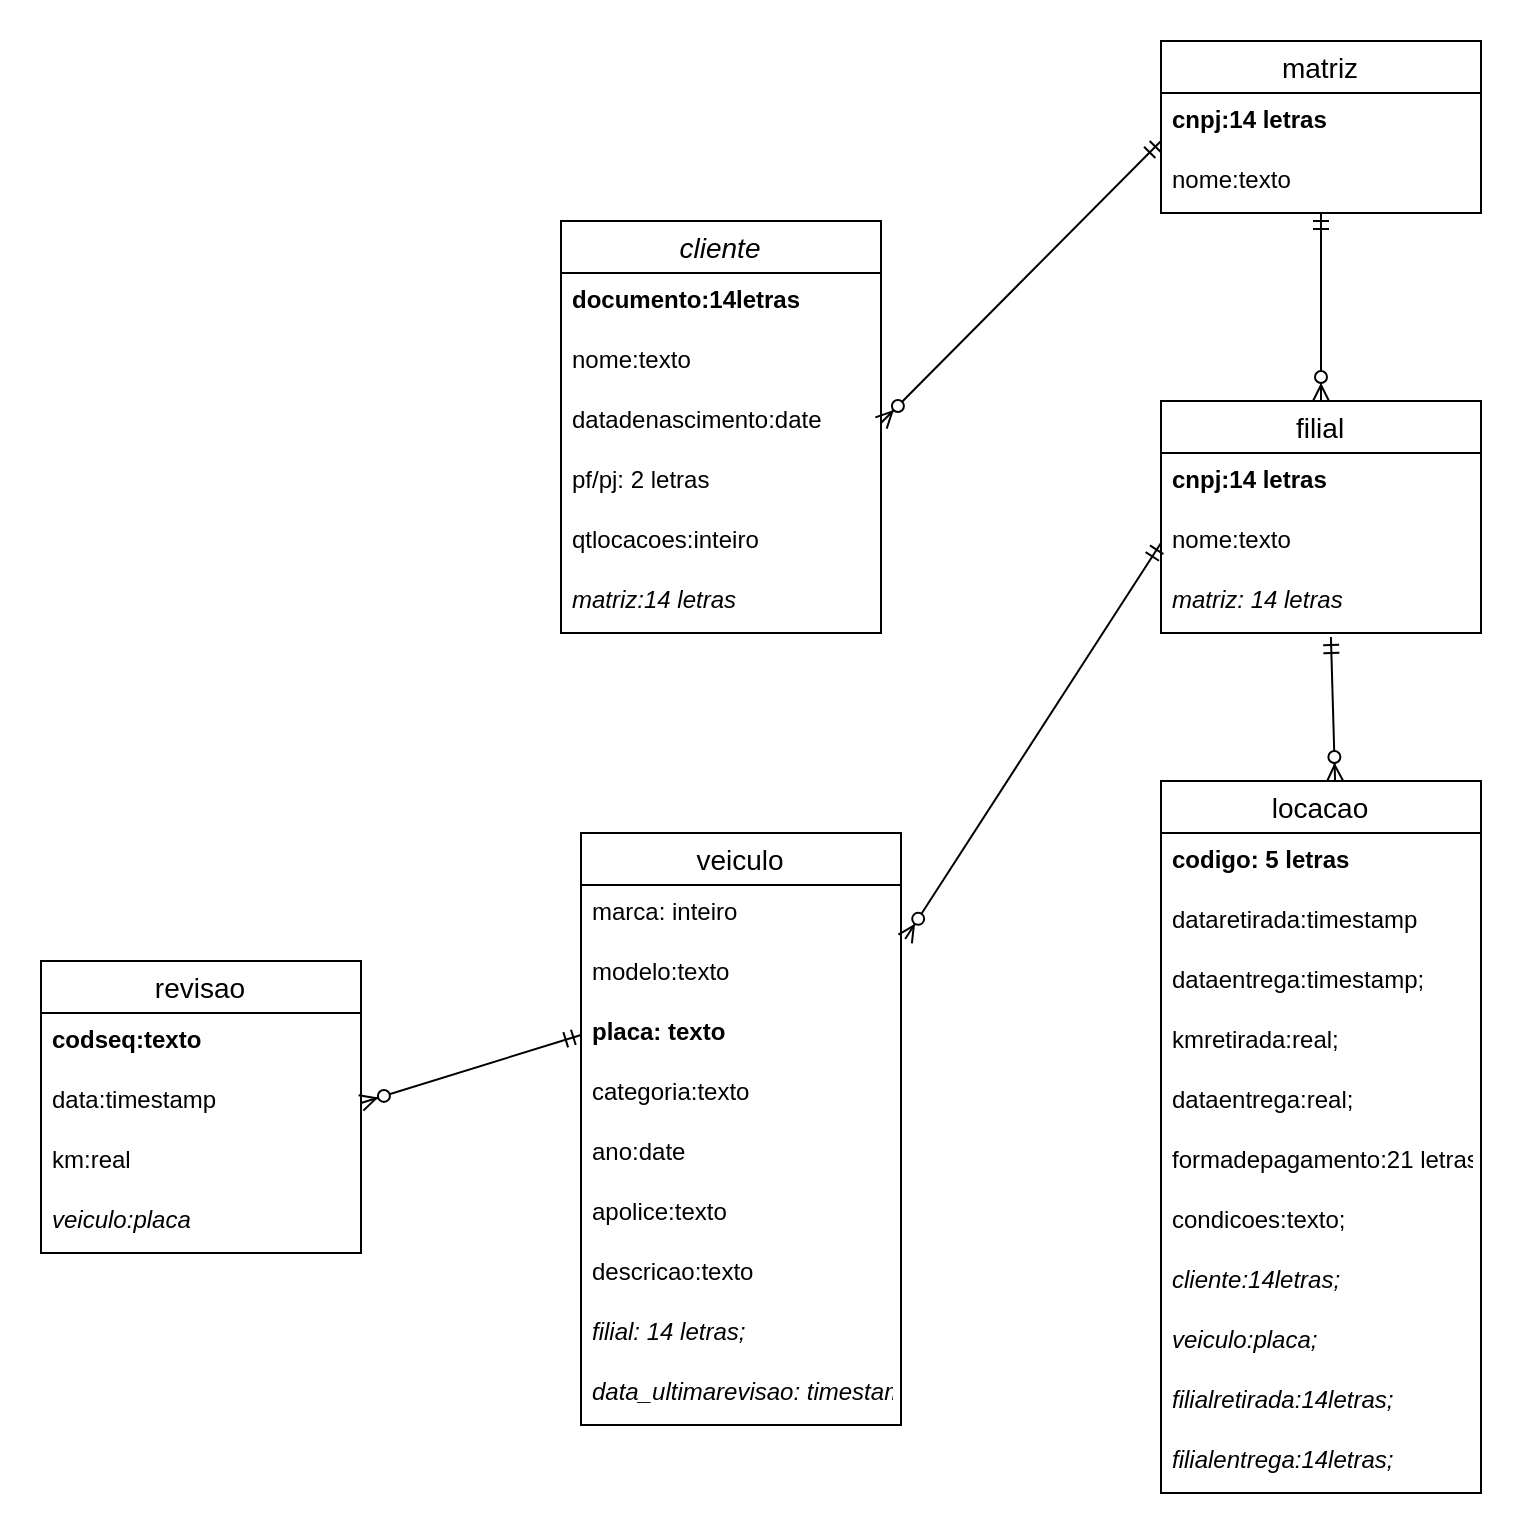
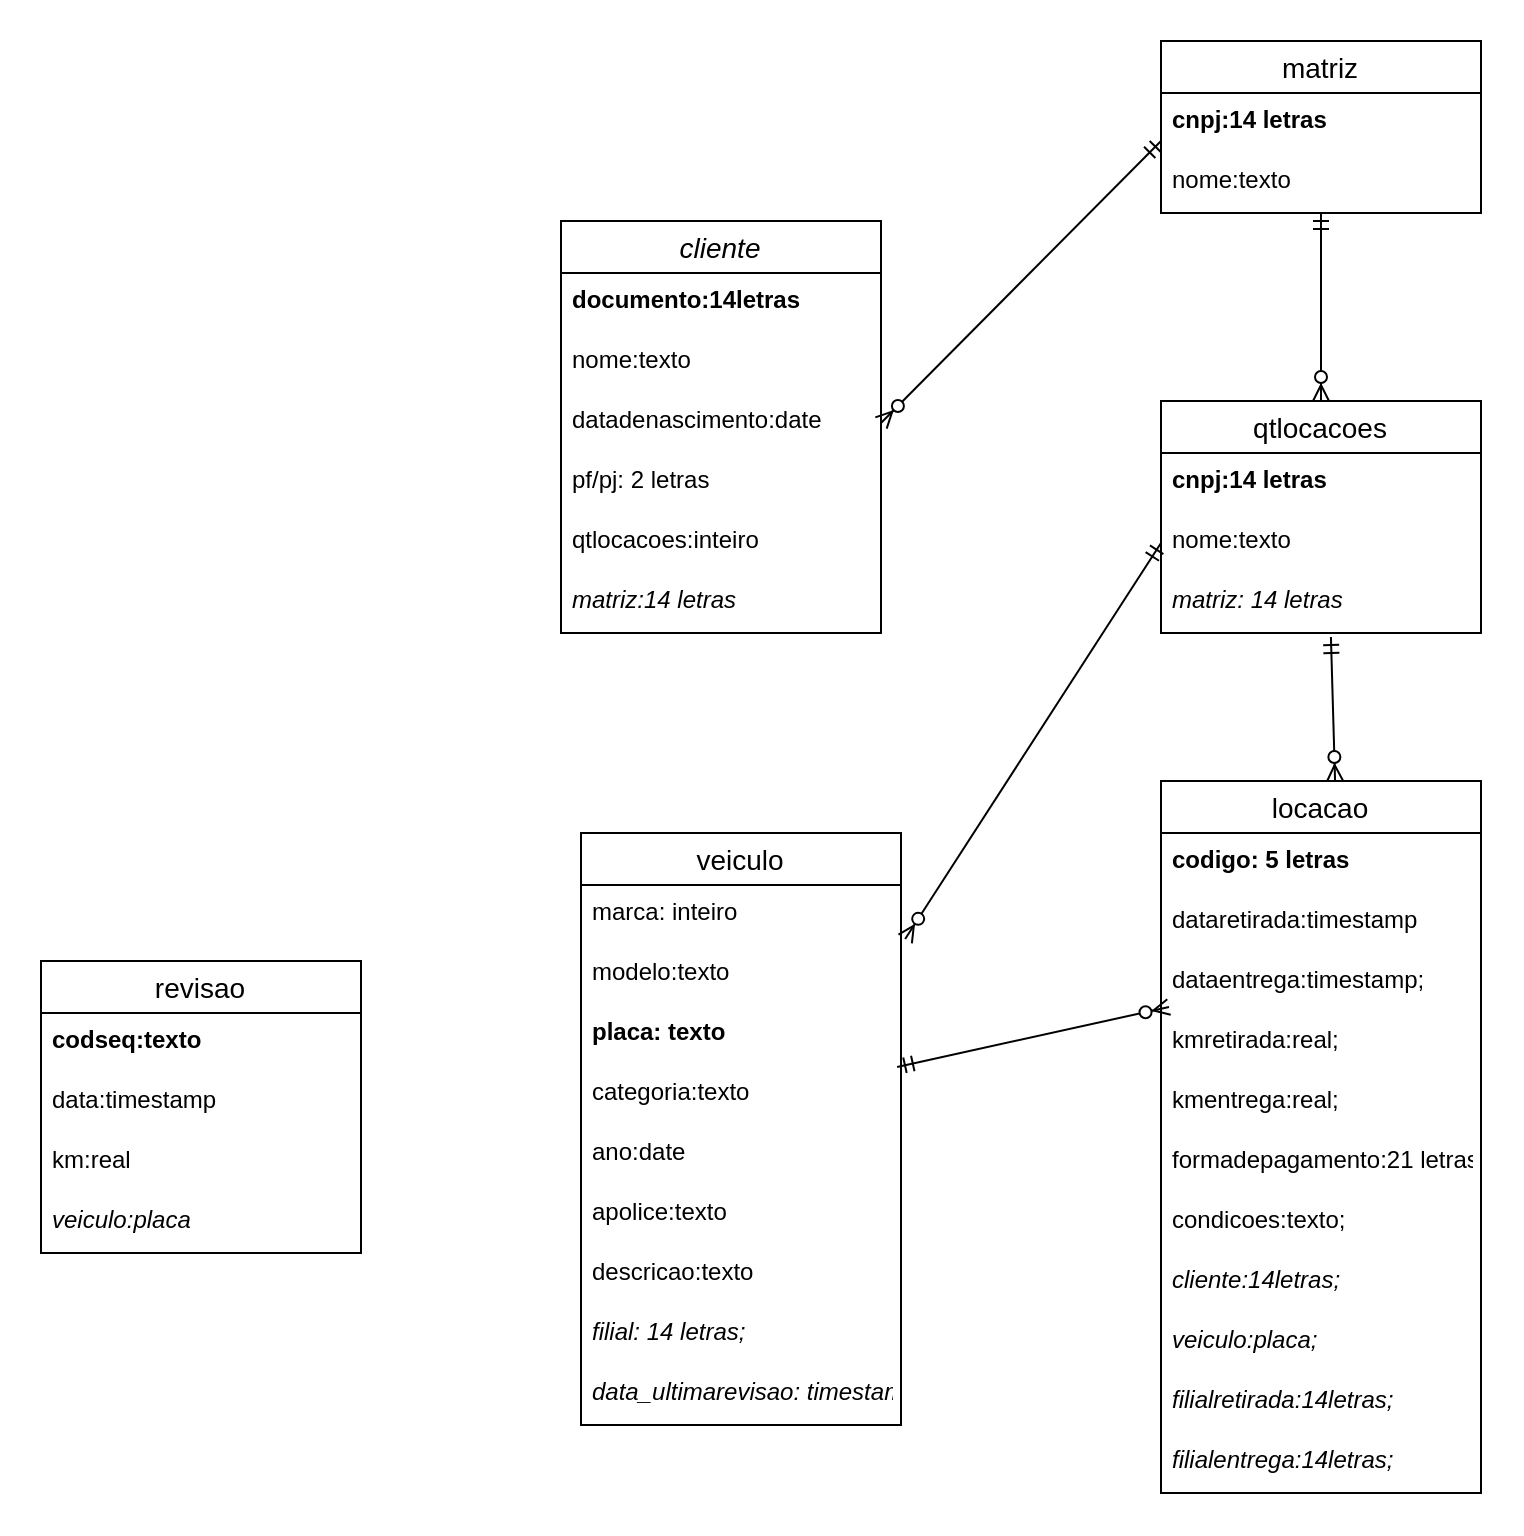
(1320, 429) -> (1320, 429)
none -> (1033, 1037)
(471, 1069) -> none
(1277, 1100) -> (1263, 1100)
